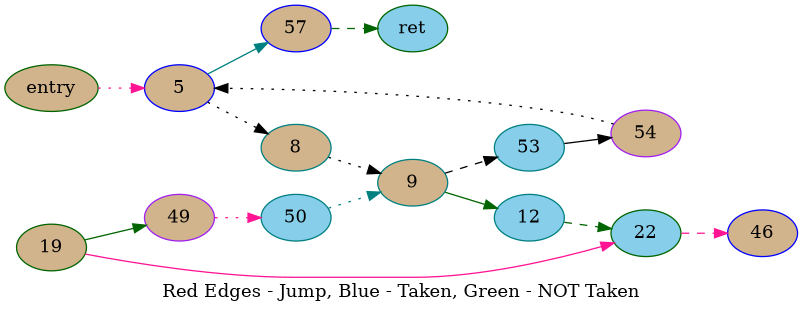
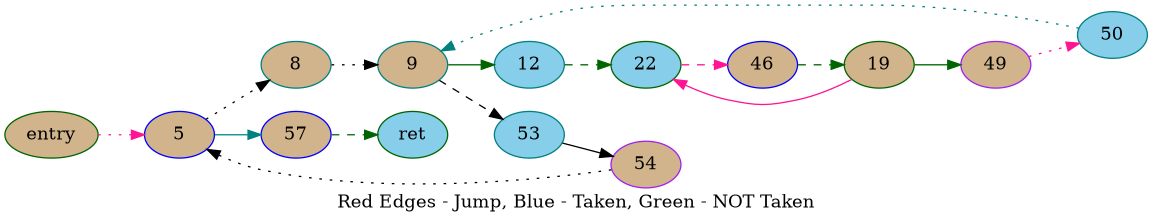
none -> (815, 65)
